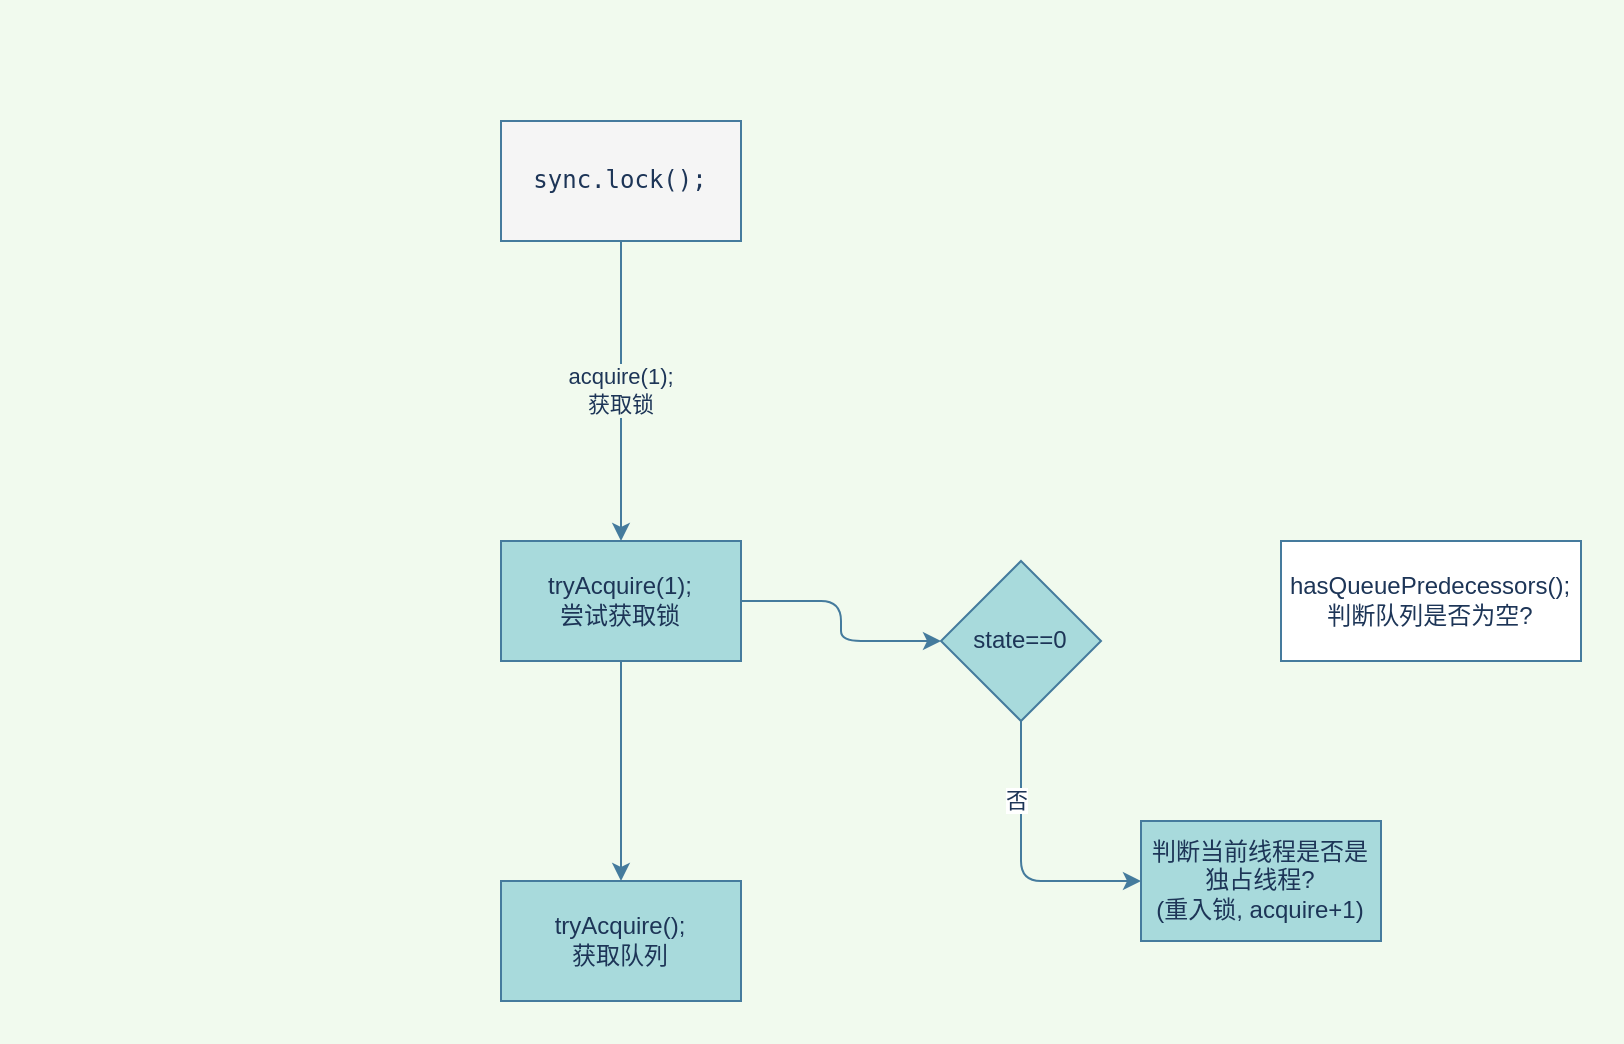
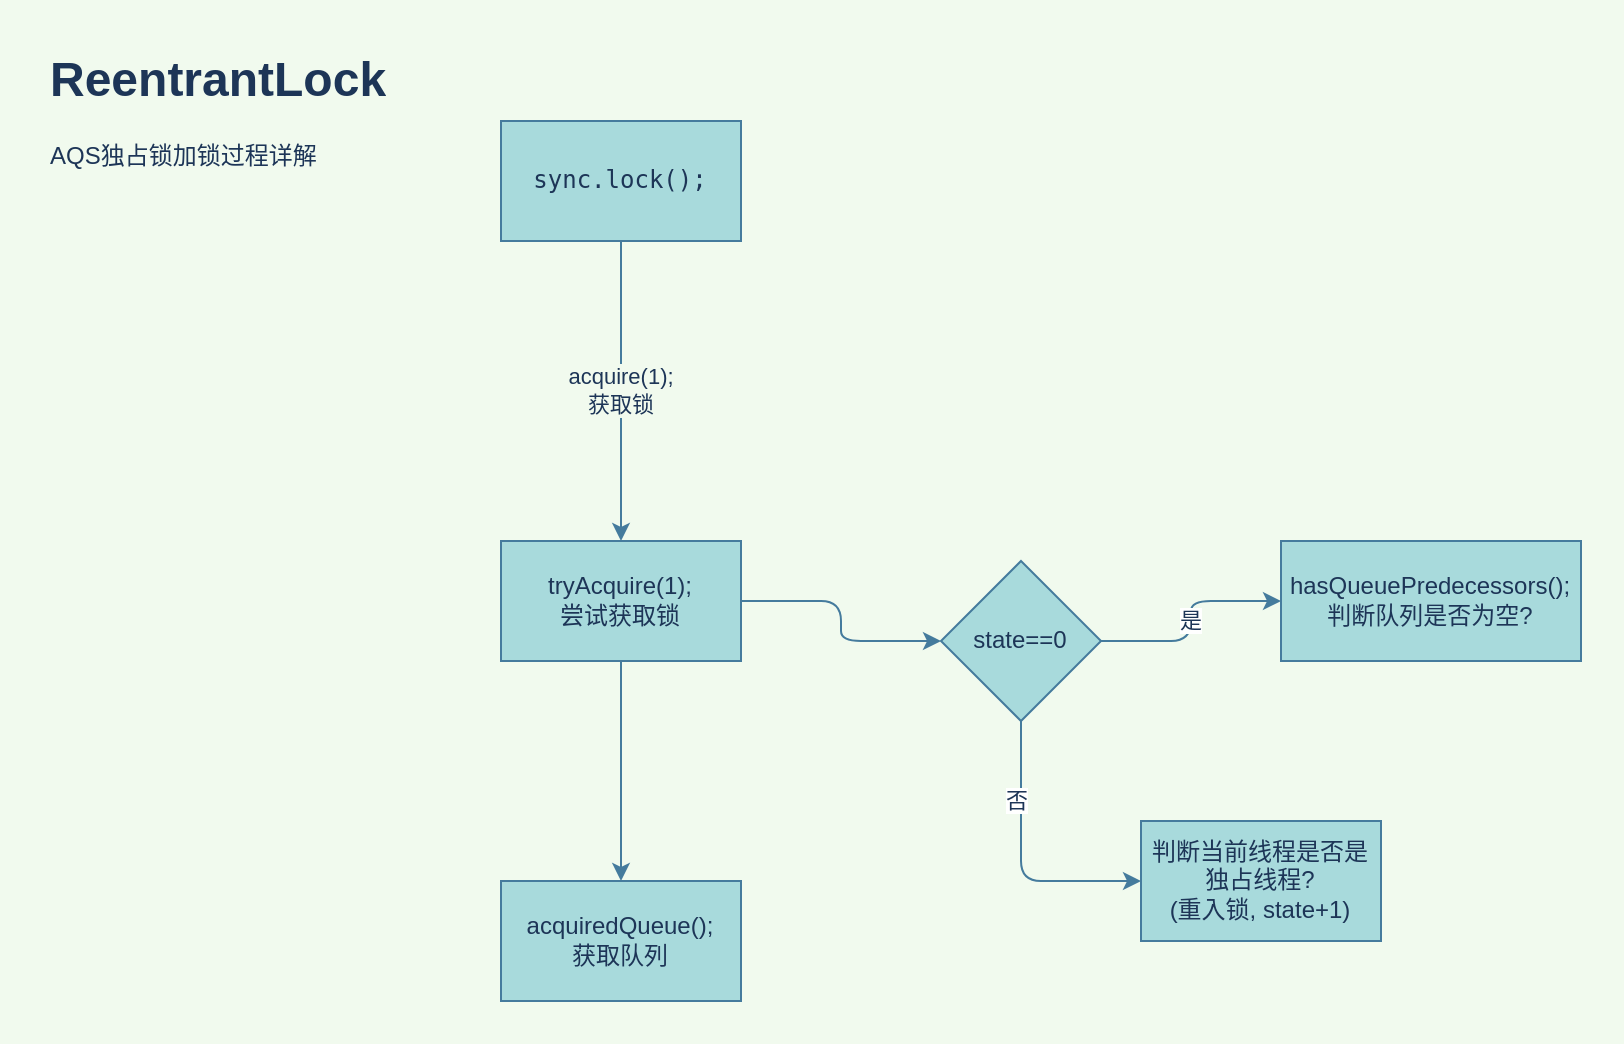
none -> (231, 161)
(621, 181) -> (621, 181)
(1431, 601) -> (1431, 601)
none -> (1190, 627)
(1261, 881) -> (1261, 881)
(621, 941) -> (621, 941)
